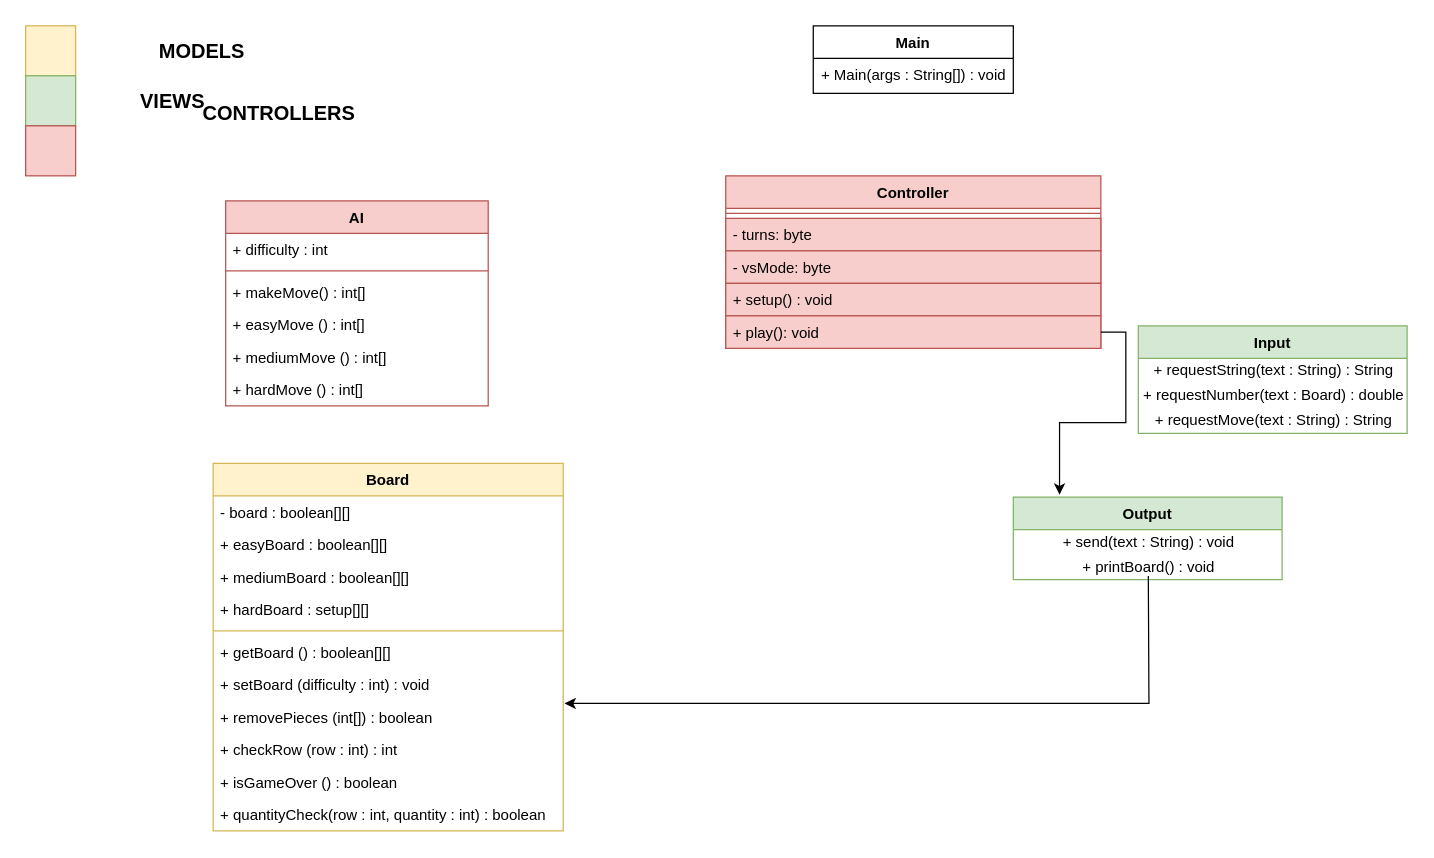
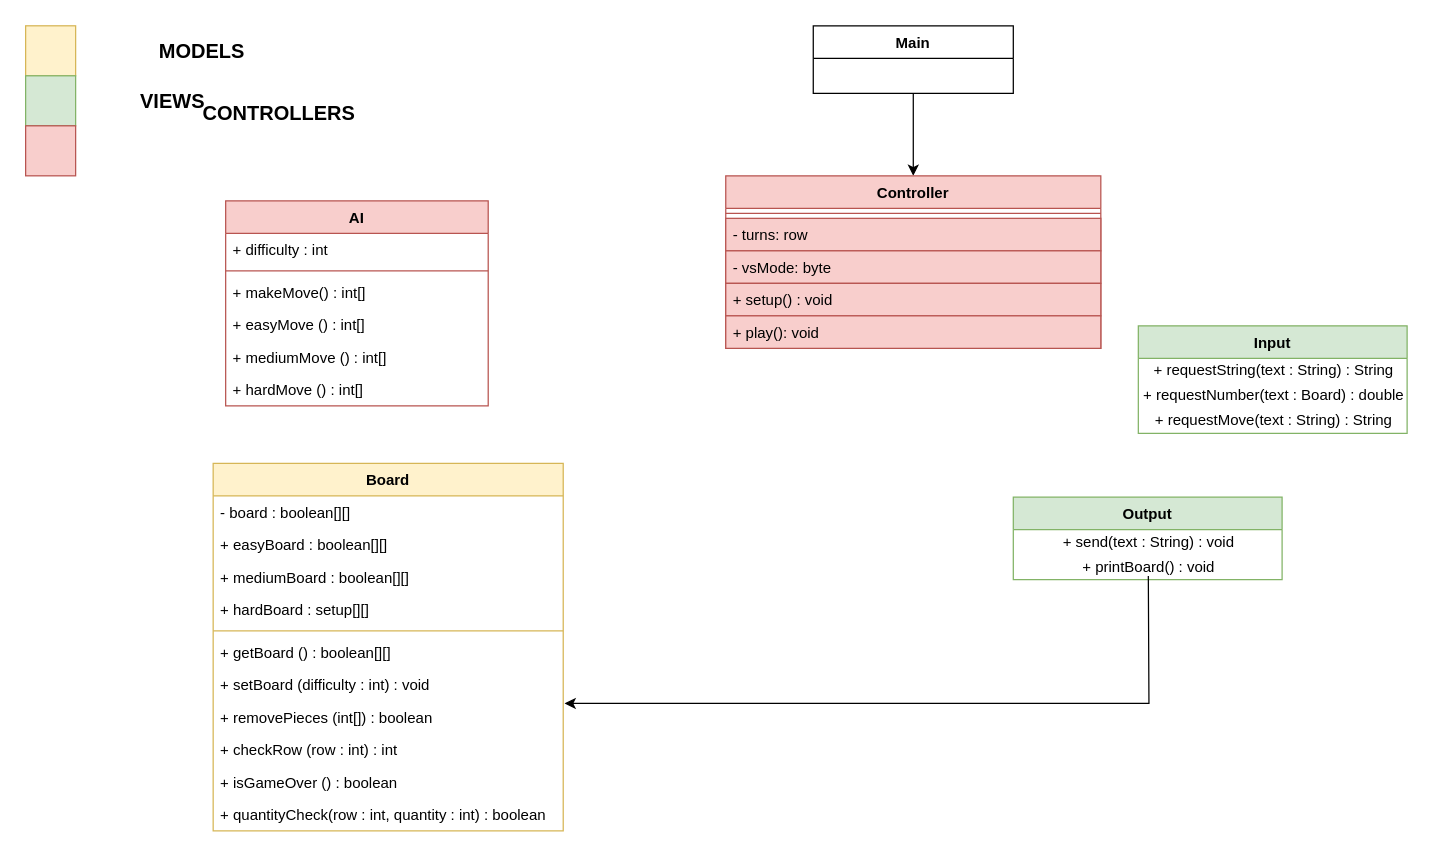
(913, 76) -> none
none -> (913, 131)
(781, 235) -> (777, 235)
(1119, 423) -> none
